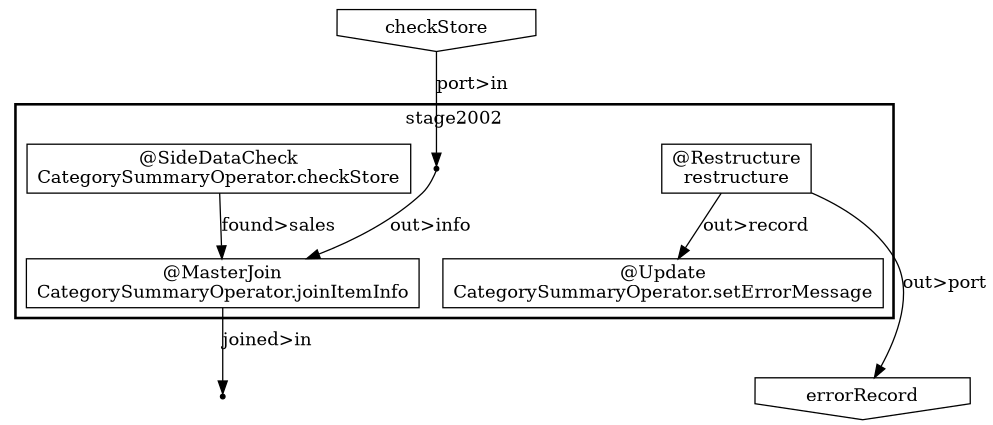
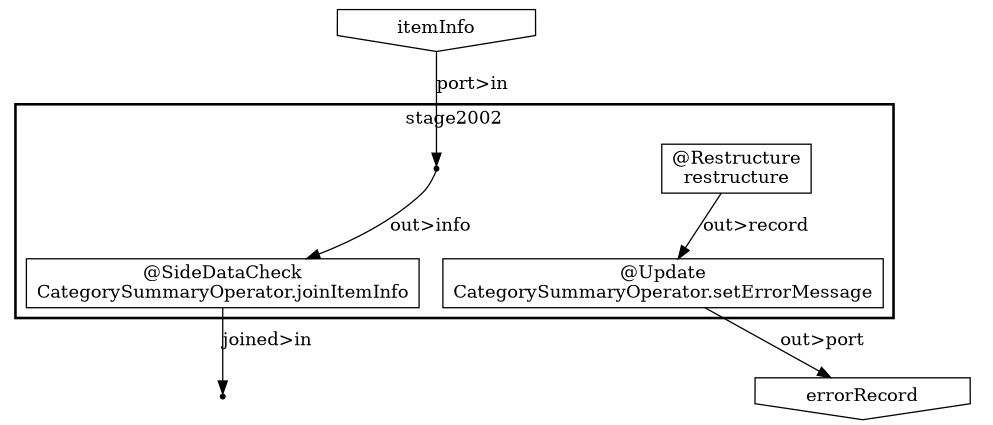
(436, 28) -> (436, 28)
(219, 169) -> none
(901, 277) -> (762, 339)
(223, 283) -> (223, 283)
